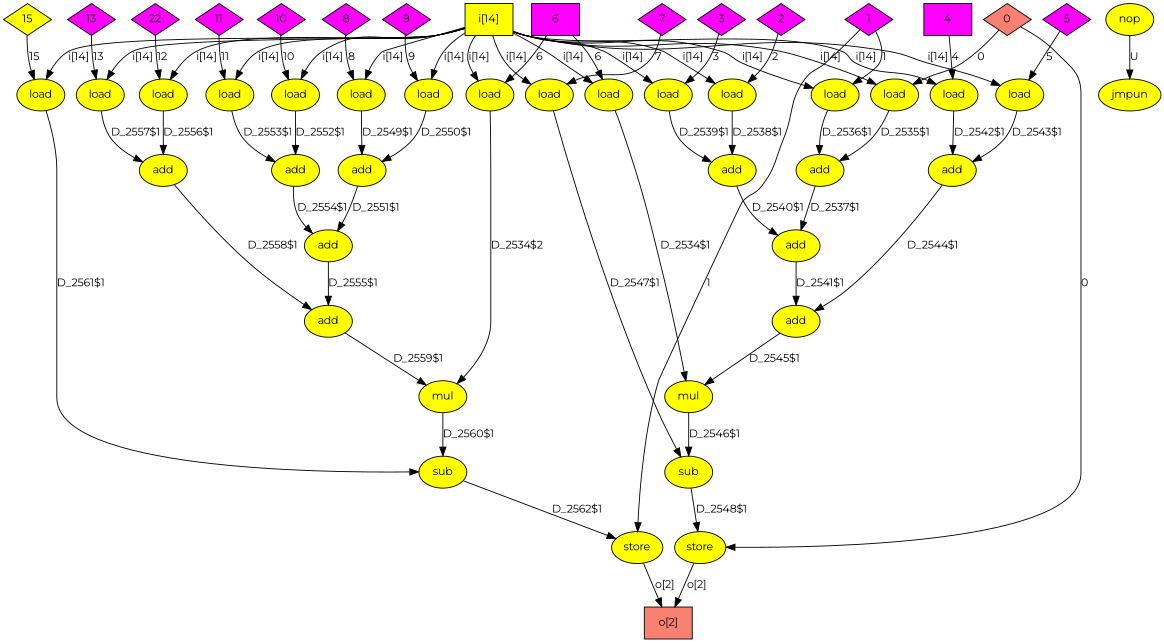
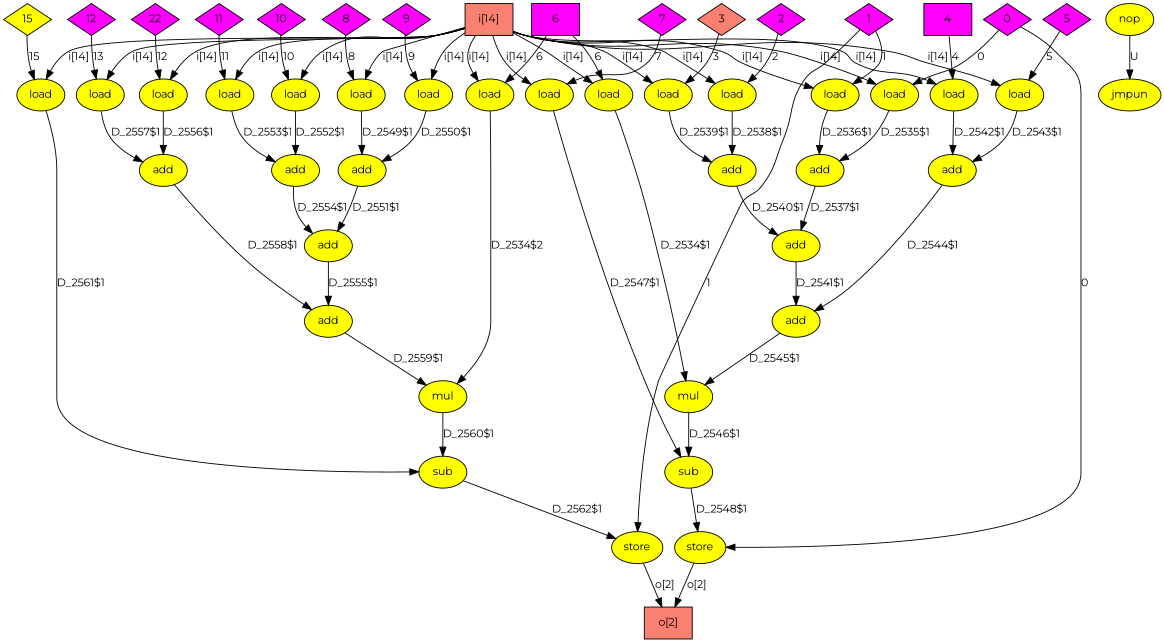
(91, 20) -> (91, 20)
(489, 20) -> (489, 20)
(722, 20) -> (722, 20)
(1007, 20) -> (1007, 20)
